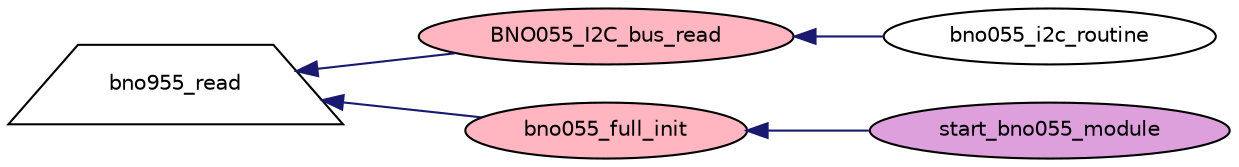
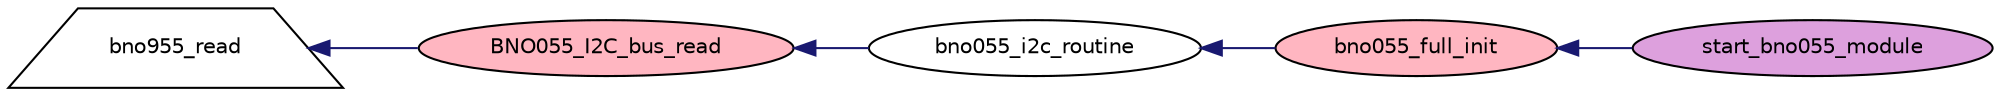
(413, 110) -> (1249, 48)
